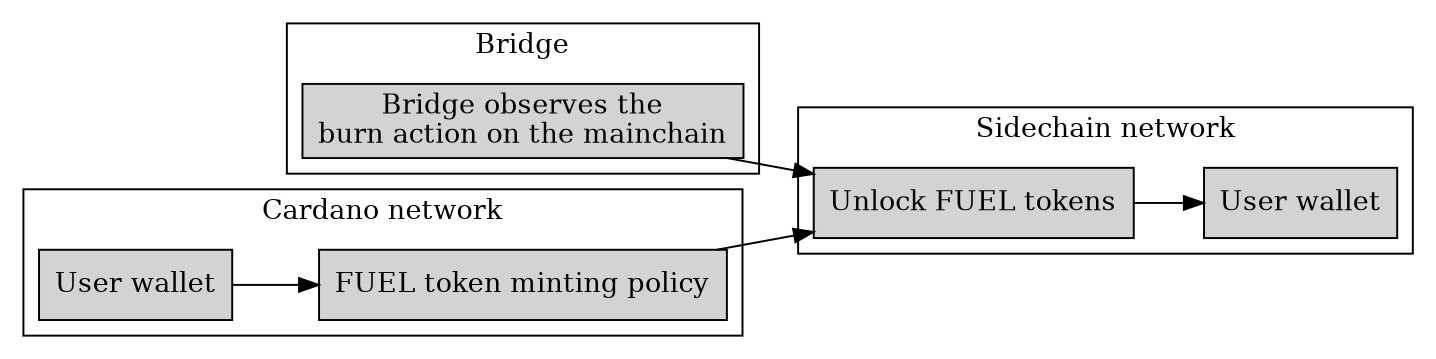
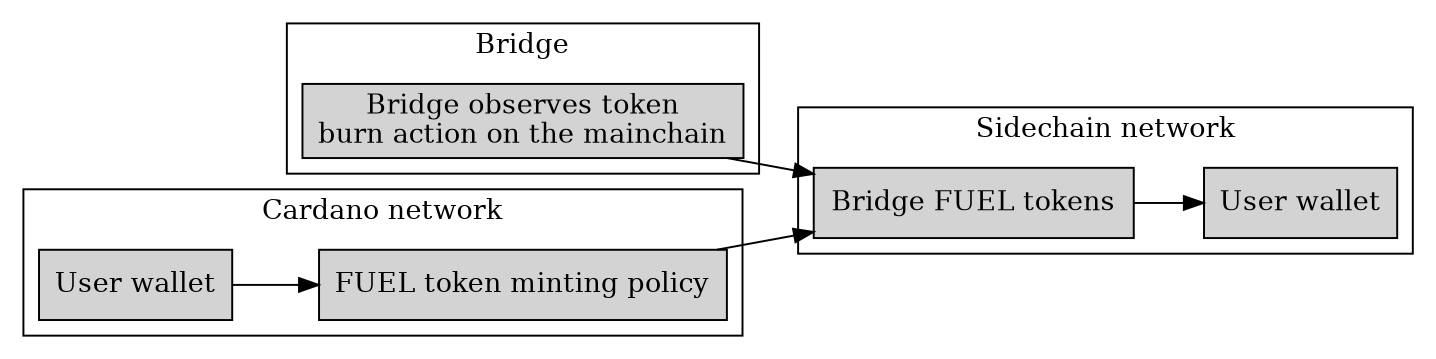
(523, 121) -> (523, 121)
(974, 203) -> (974, 203)
